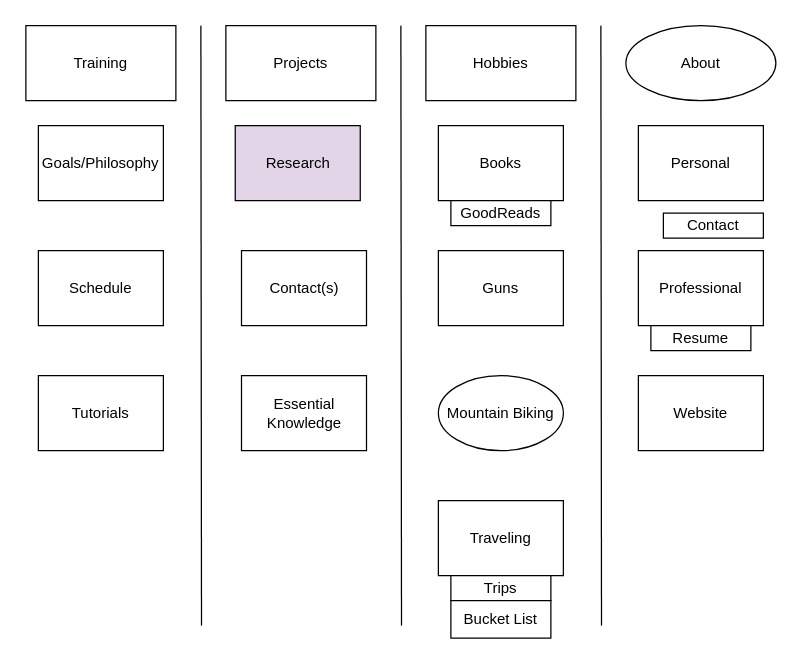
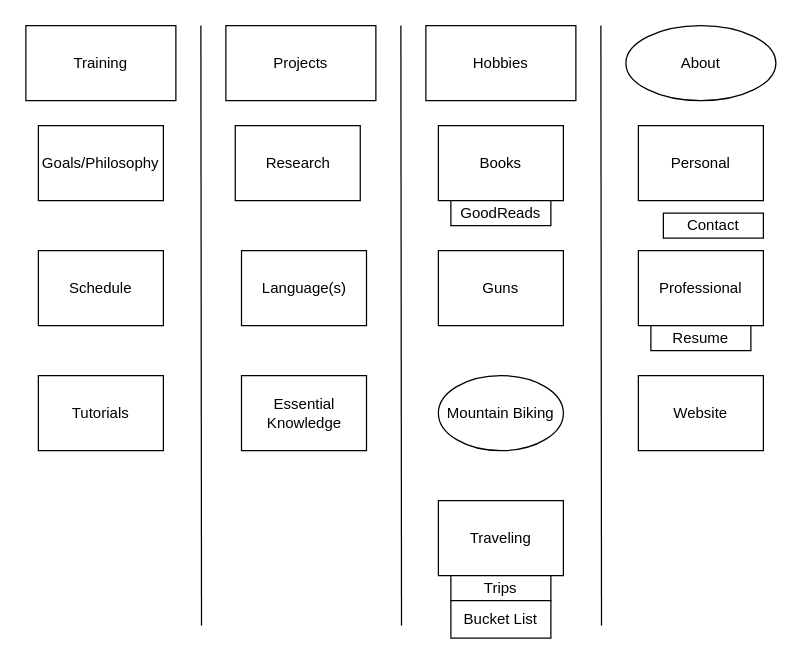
(298, 163) -> (298, 163)
(304, 288) -> (304, 288)
